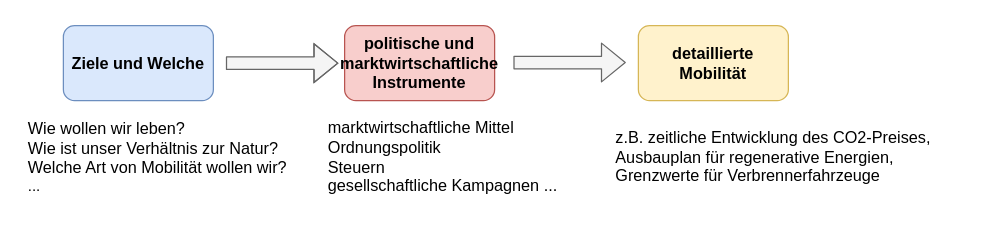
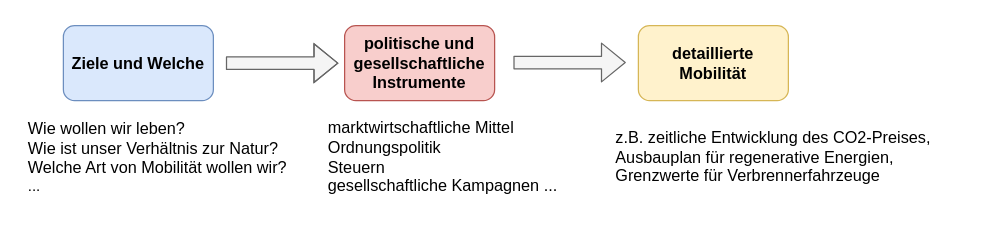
(419, 63) -> (419, 63)
